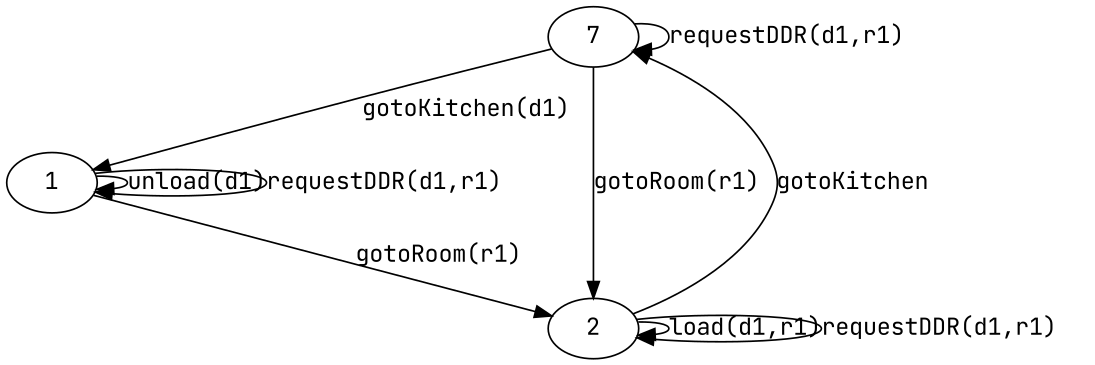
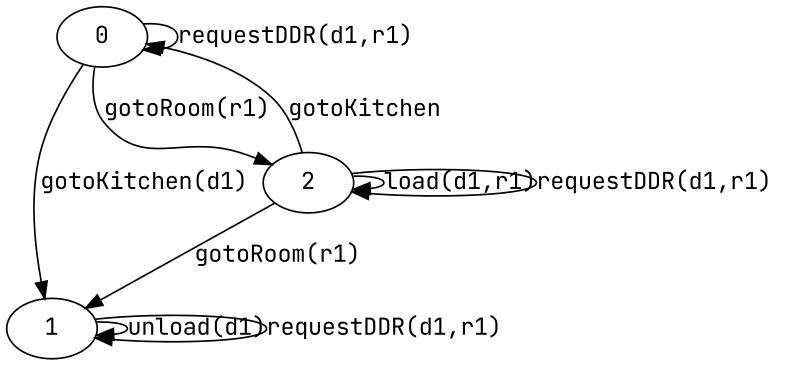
(593, 37) -> (102, 37)
(314, 253) -> (188, 252)
